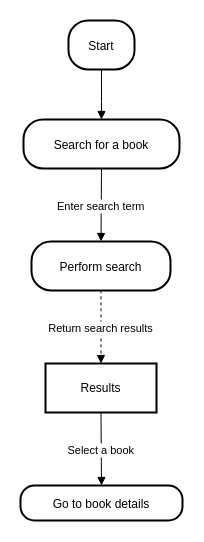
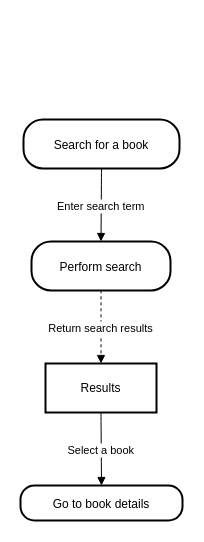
(102, 45) -> none
(102, 91) -> none
